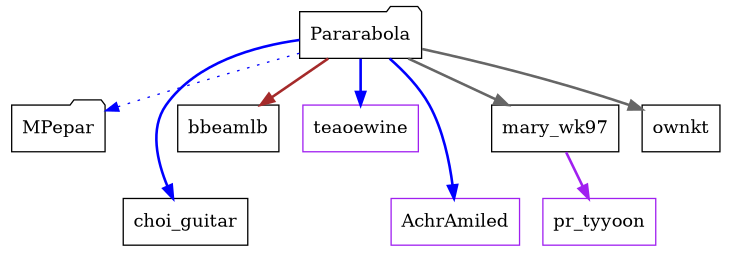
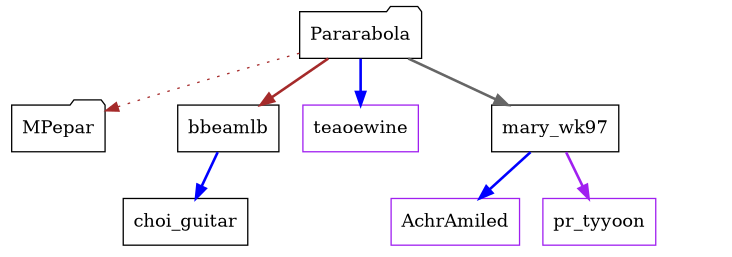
(204, 71) -> (210, 169)
(208, 79) -> (208, 79)
(434, 115) -> (510, 171)
(681, 128) -> none
